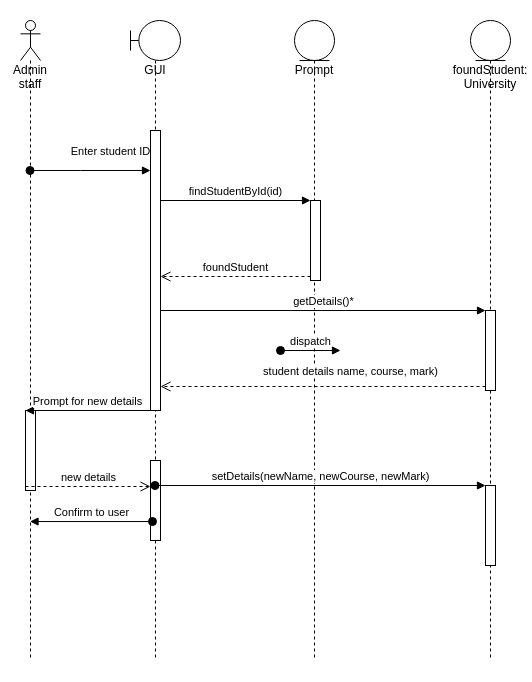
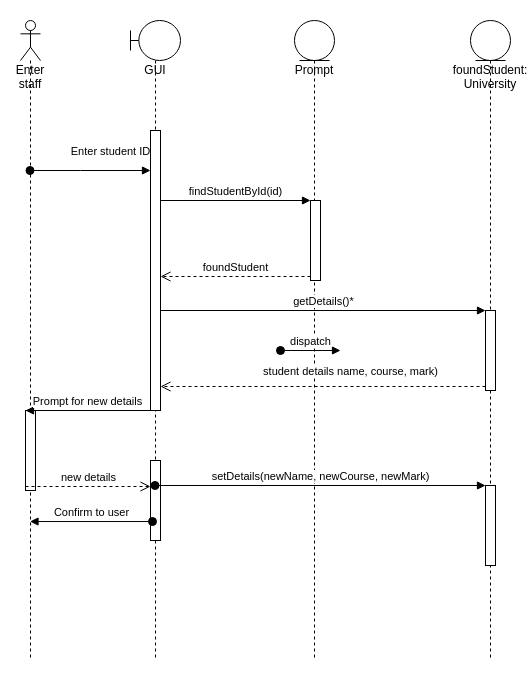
(31, 92) -> (31, 92)
